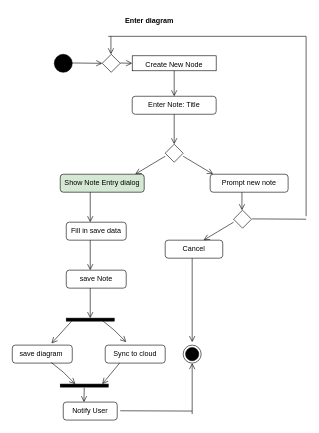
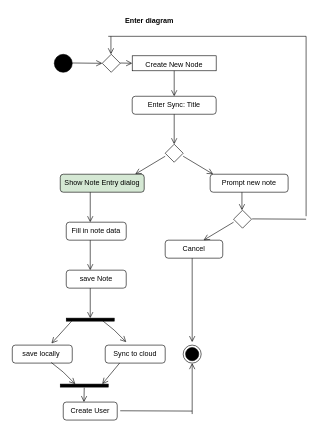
(174, 105) -> (174, 105)
(96, 231) -> (96, 231)
(42, 354) -> (42, 354)
(90, 411) -> (90, 411)
